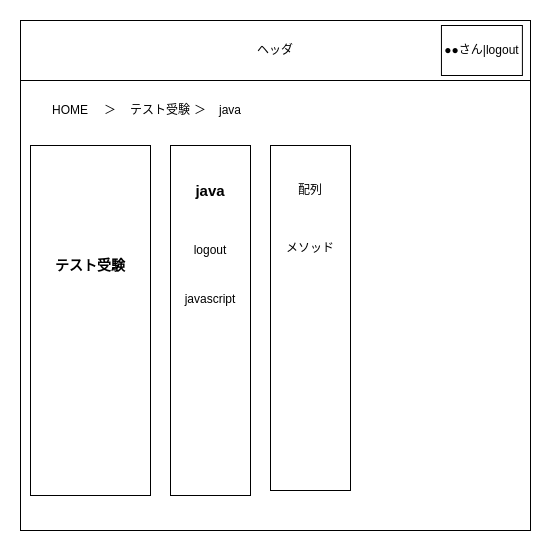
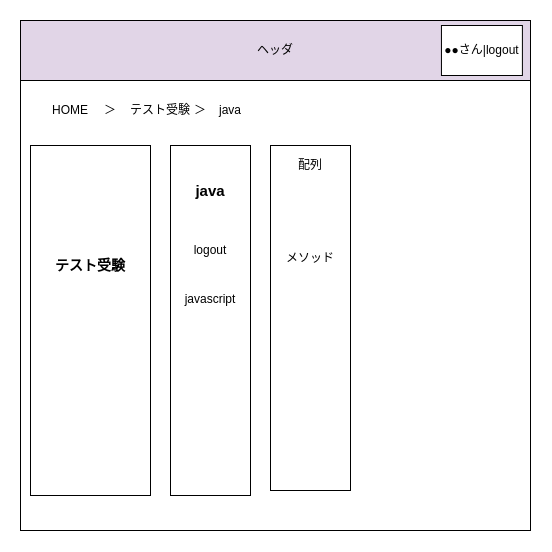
(276, 51) -> (276, 51)
(311, 191) -> (311, 166)
(311, 248) -> (311, 258)
